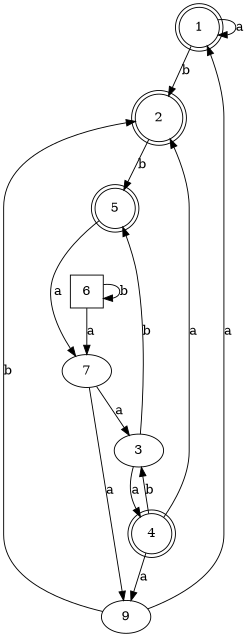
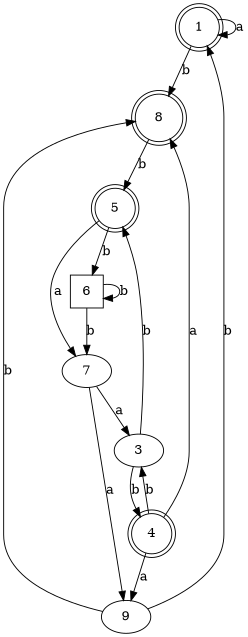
(159, 118) -> (159, 118)
none -> (102, 247)
(91, 331) -> (91, 331)
(228, 331) -> (228, 331)
(136, 490) -> (136, 490)
